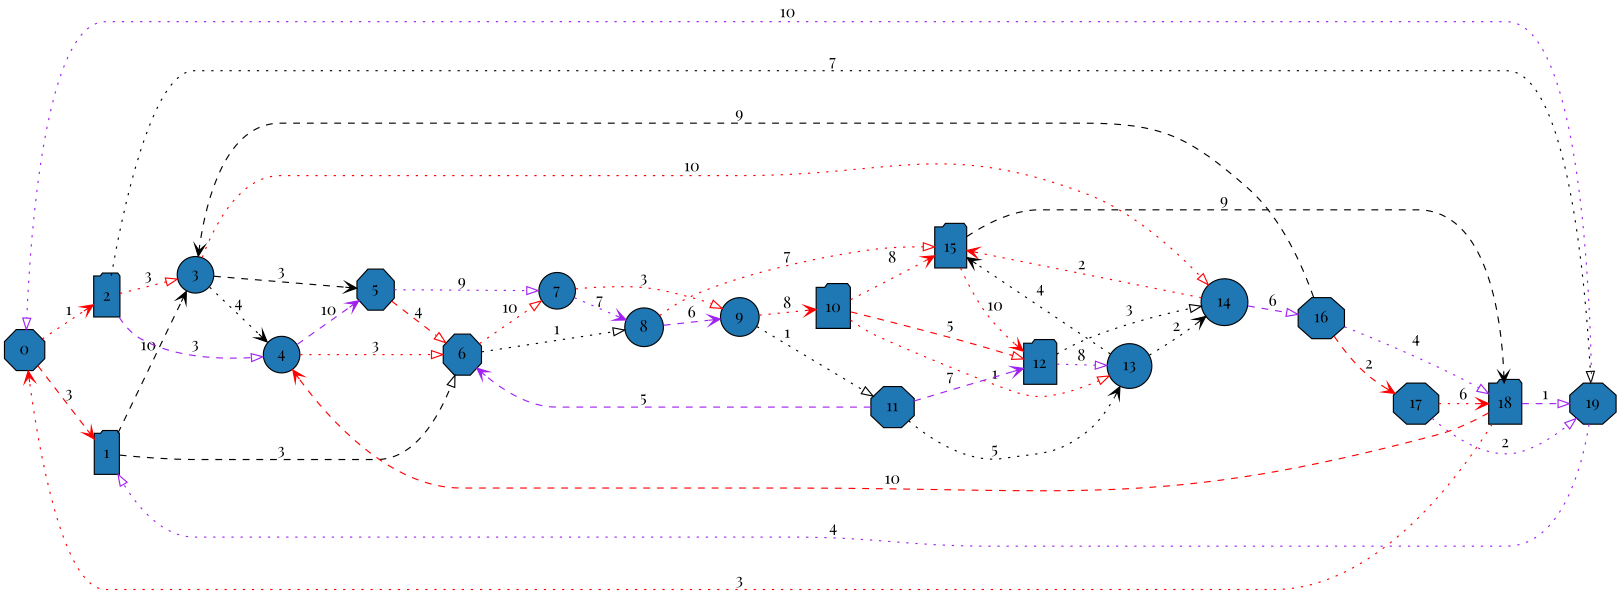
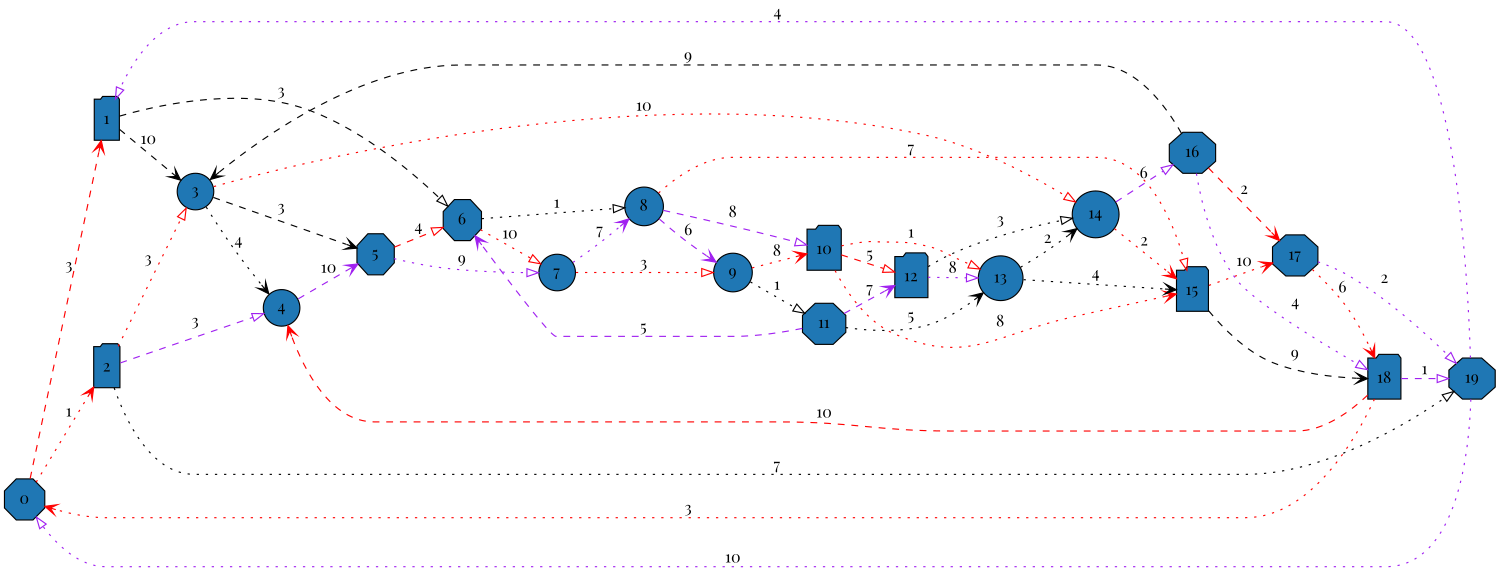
none -> (730, 226)
(983, 309) -> (1242, 274)
(366, 355) -> none
